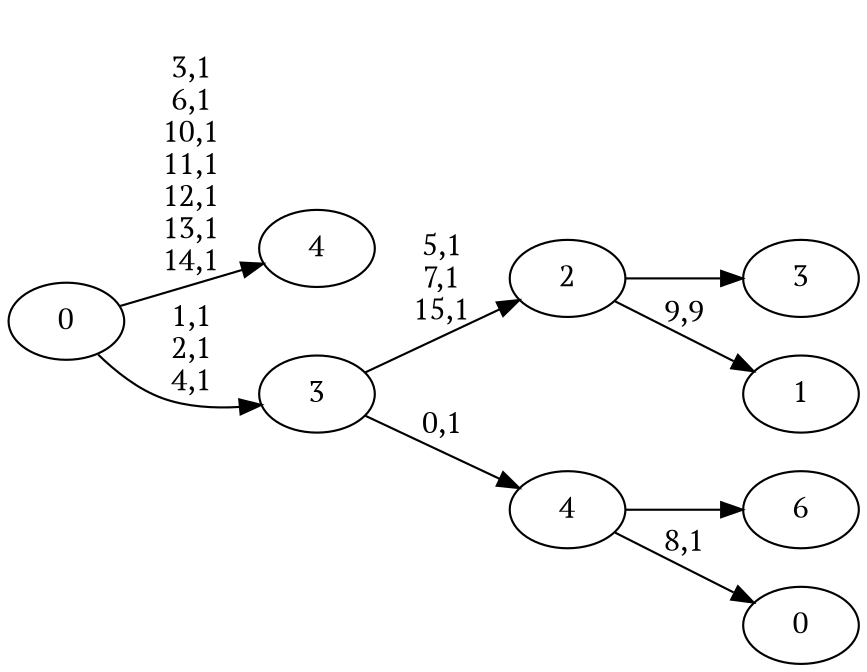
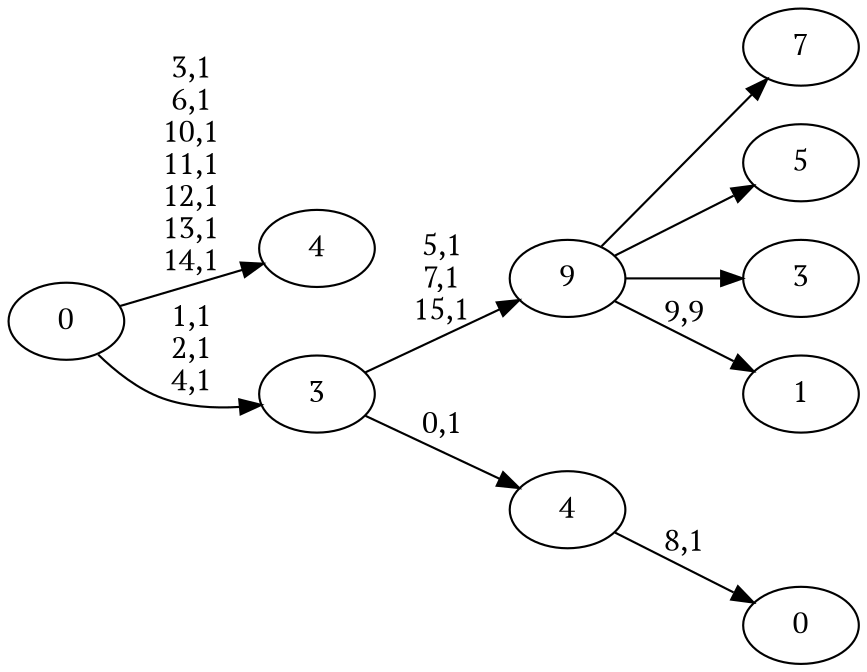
none -> (801, 47)
none -> (801, 163)
(568, 278) -> (568, 278)
(801, 510) -> none
